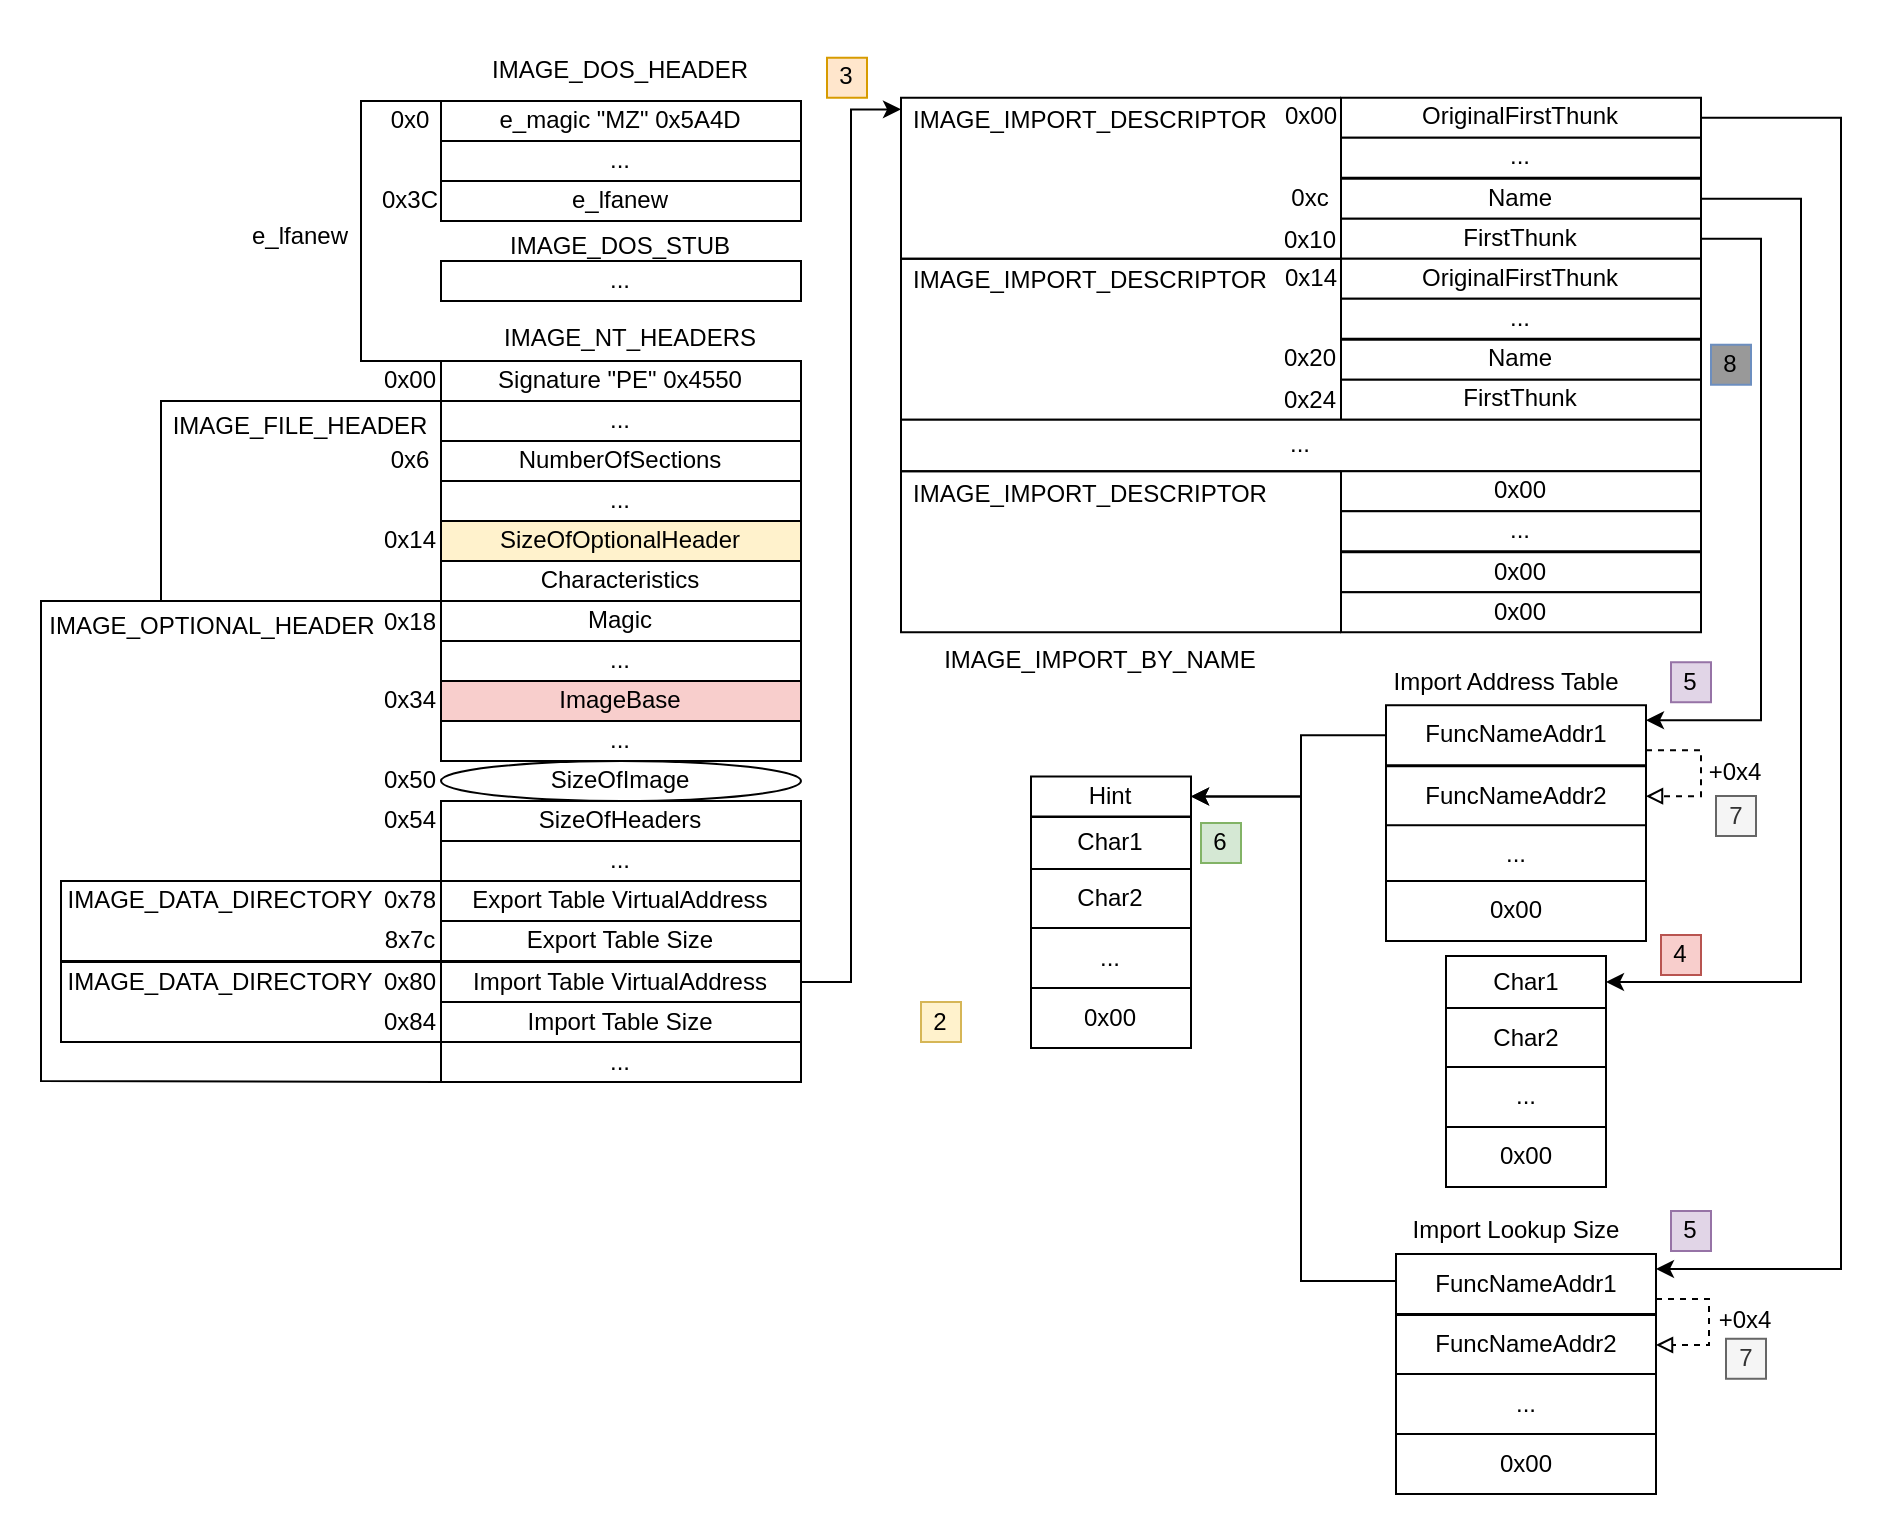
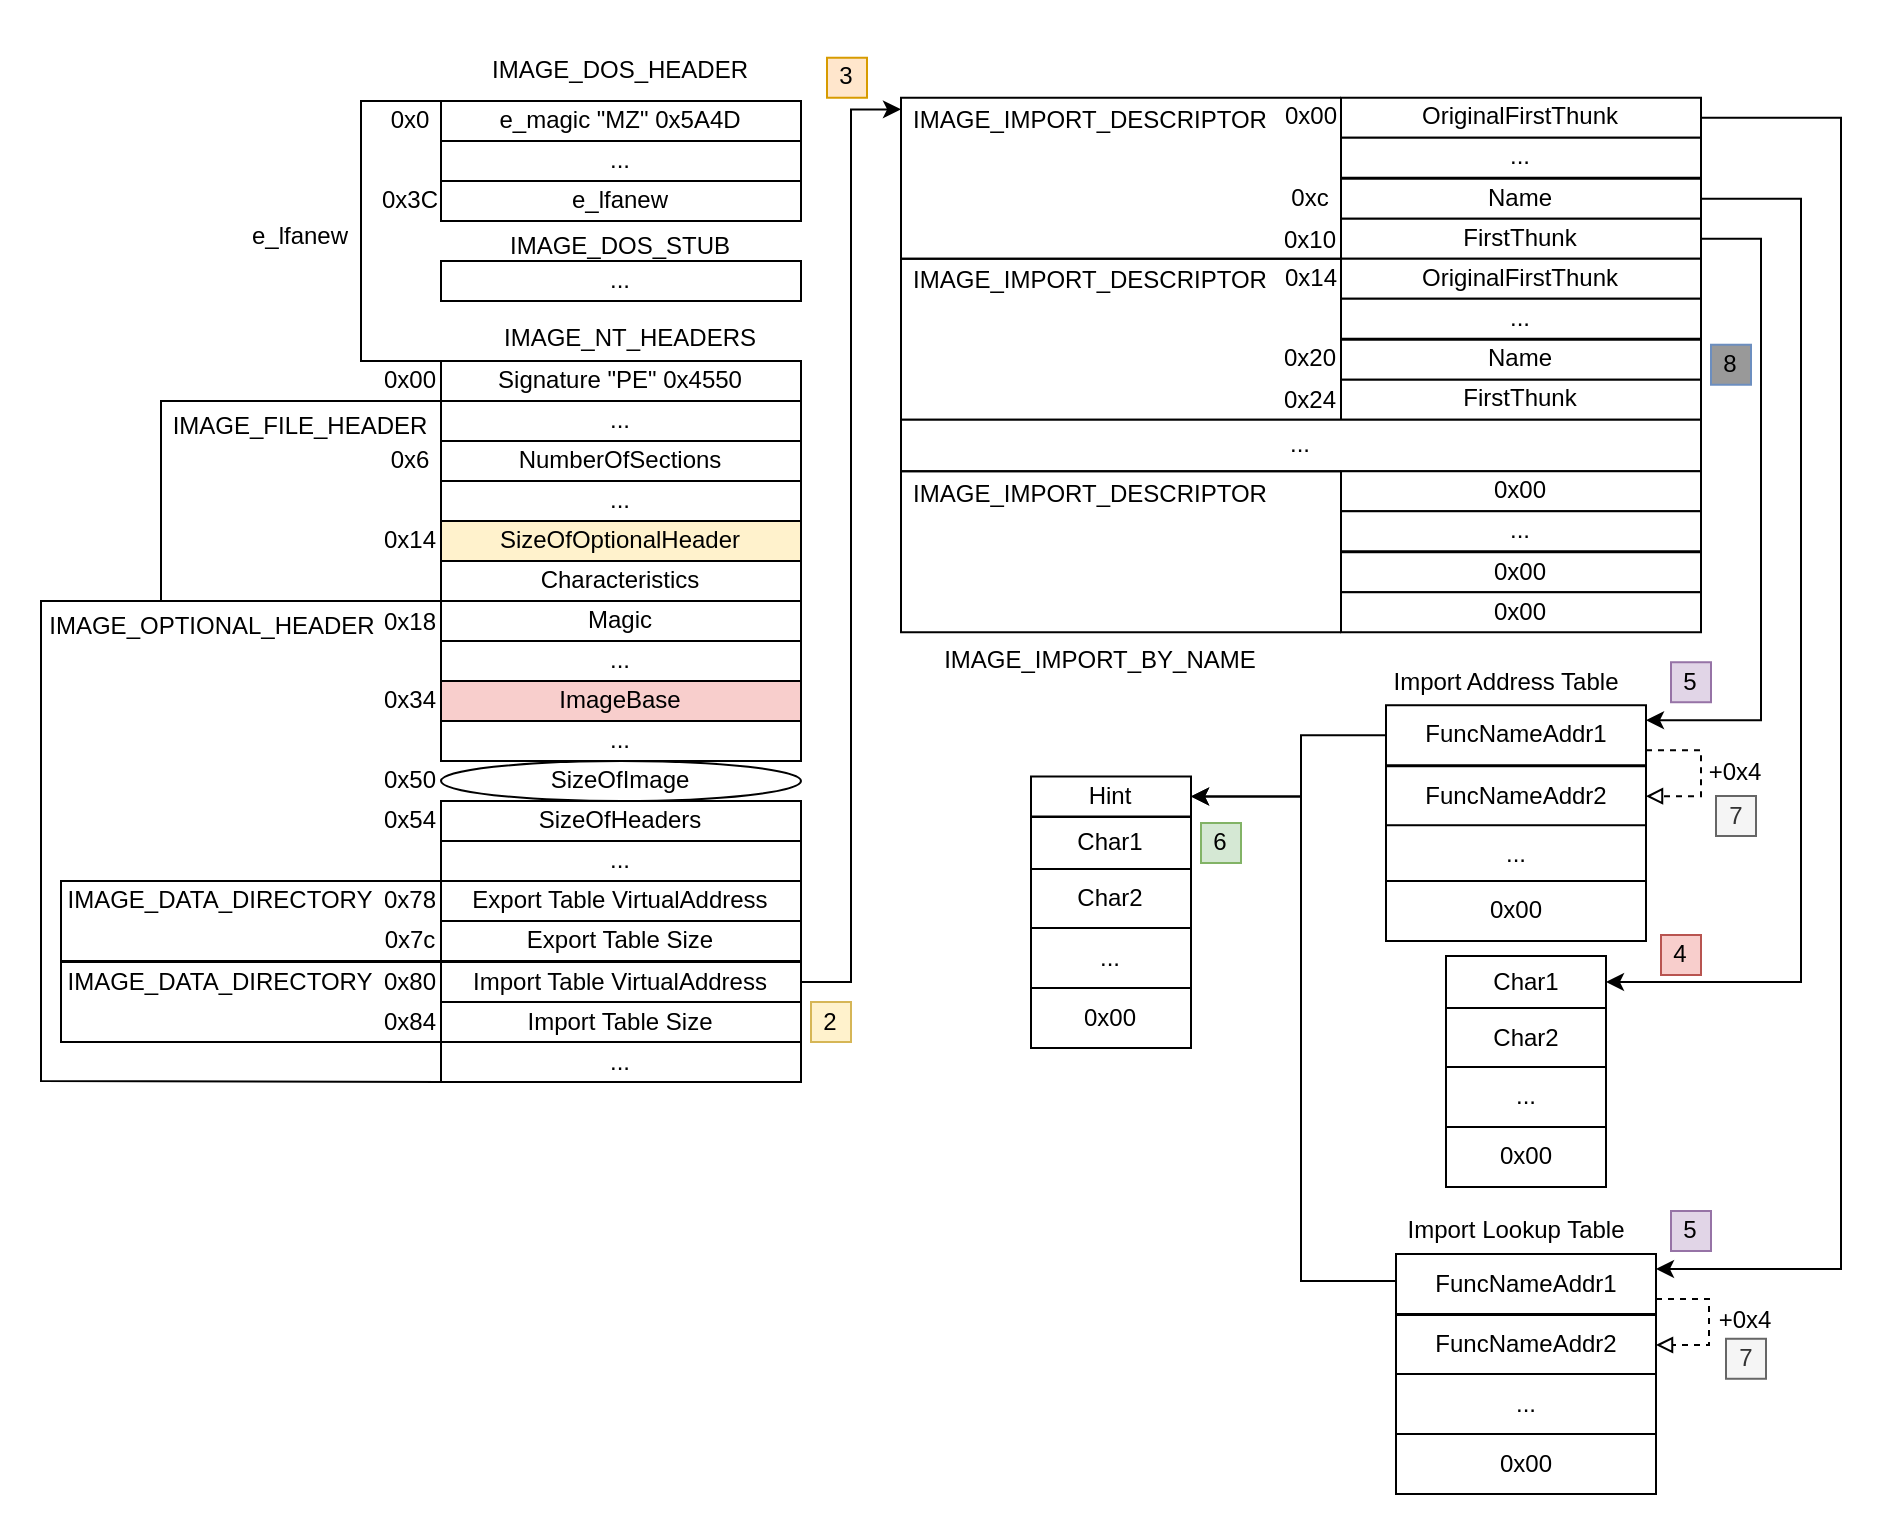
(411, 941) -> (411, 941)
(941, 1022) -> (831, 1022)
(1517, 1231) -> (1517, 1231)
